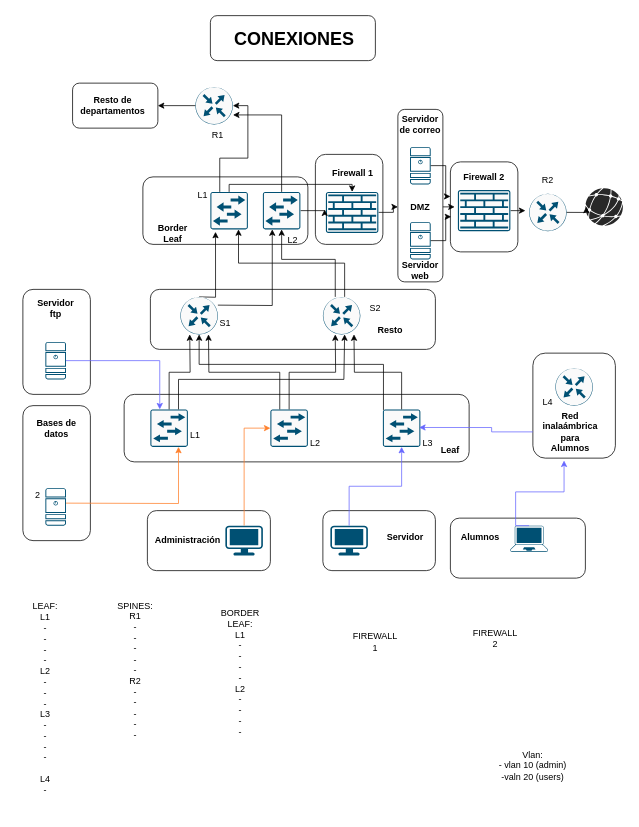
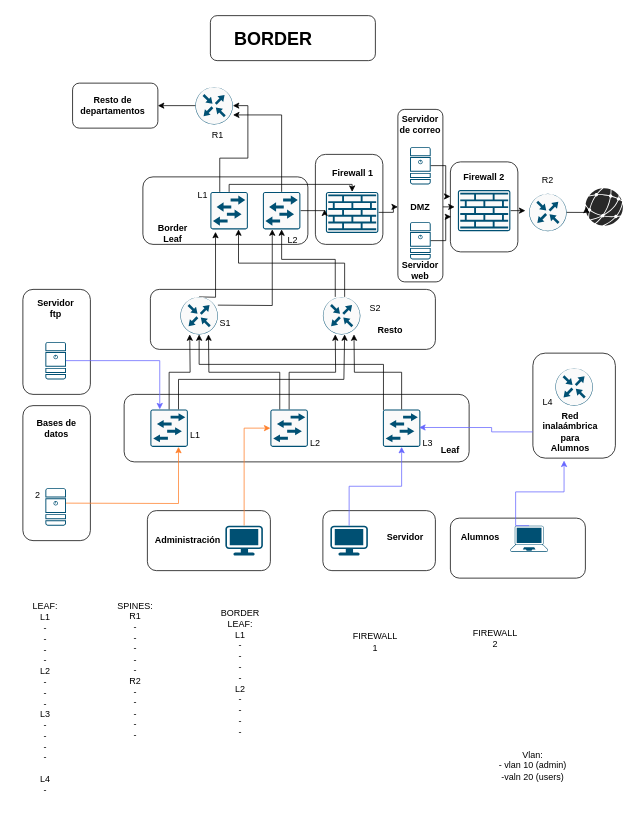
(260, 34) -> (249, 34)
